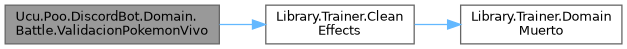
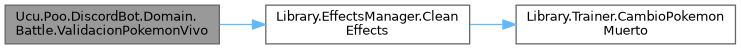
(340, 25) -> (368, 25)
(541, 25) -> (626, 25)
